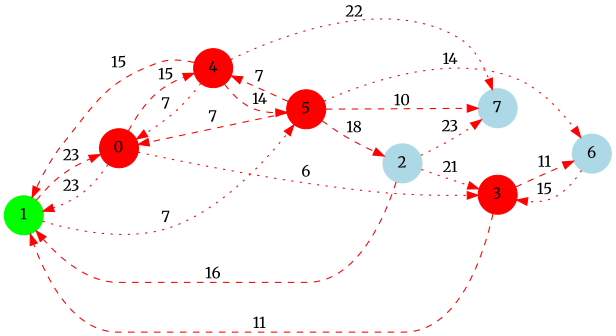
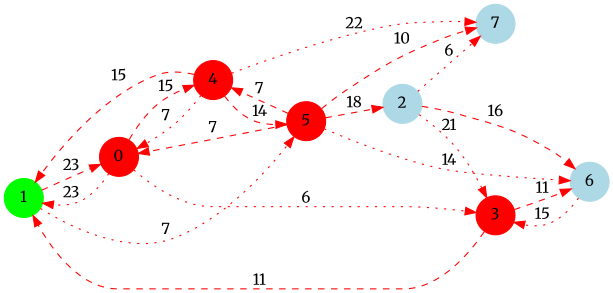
(450, 127) -> (449, 51)
(240, 282) -> (498, 125)
